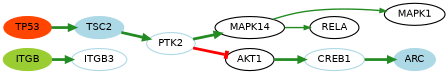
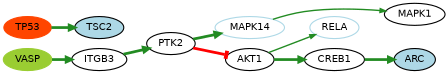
(99, 28) -> (99, 28)
(250, 28) -> (250, 28)
(294, 28) -> (289, 45)
(334, 28) -> (334, 28)
(132, 35) -> (134, 52)
(171, 44) -> (171, 44)
(28, 60) -> (28, 60)
(99, 60) -> (99, 60)
(334, 60) -> (334, 60)
(415, 60) -> (415, 60)
